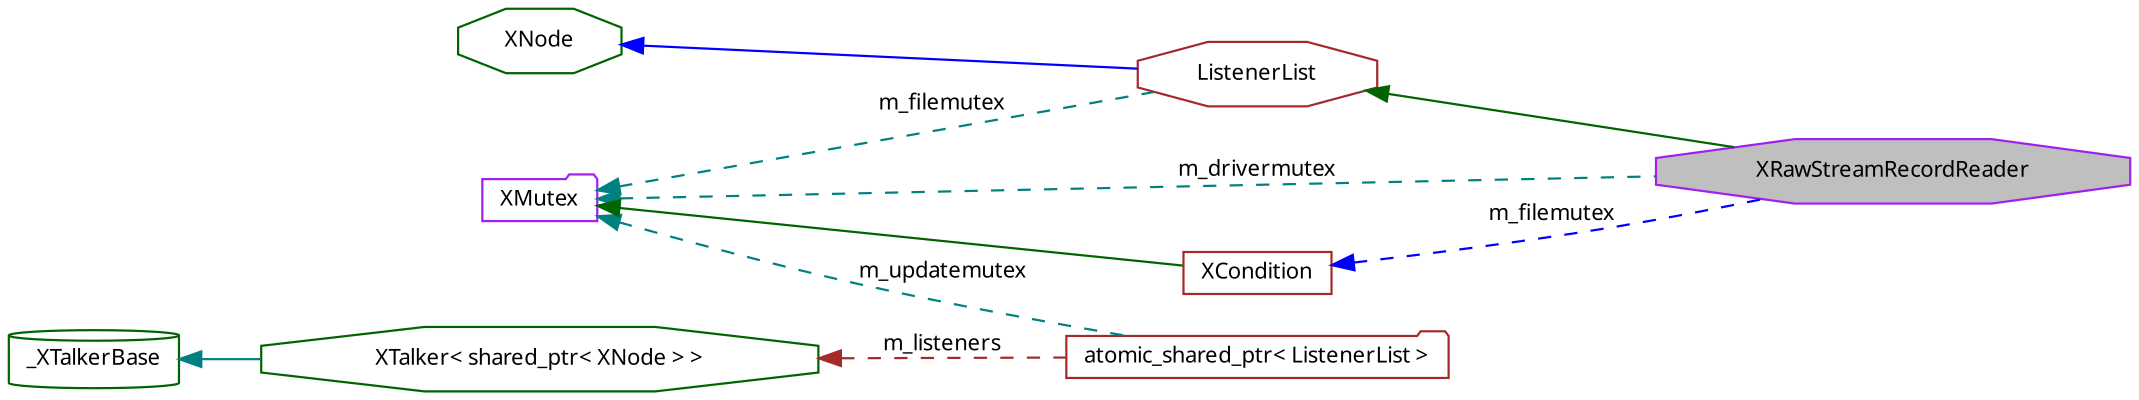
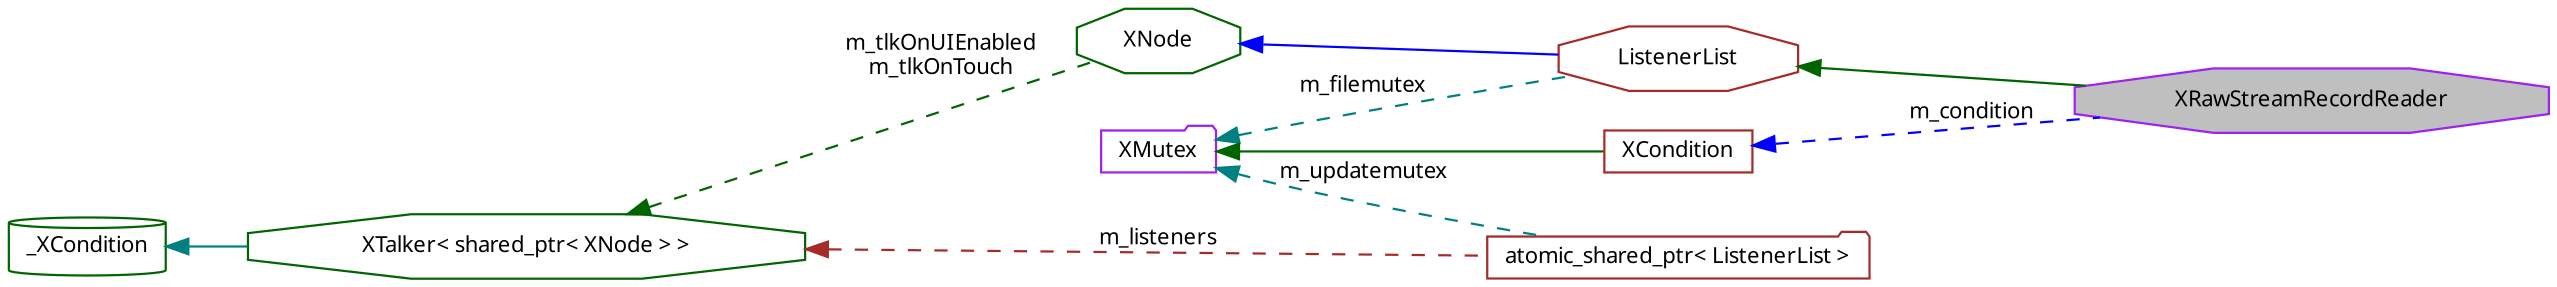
none -> (872, 134)
(1138, 187) -> none
(1552, 214) -> (1972, 113)
(94, 359) -> (87, 246)
